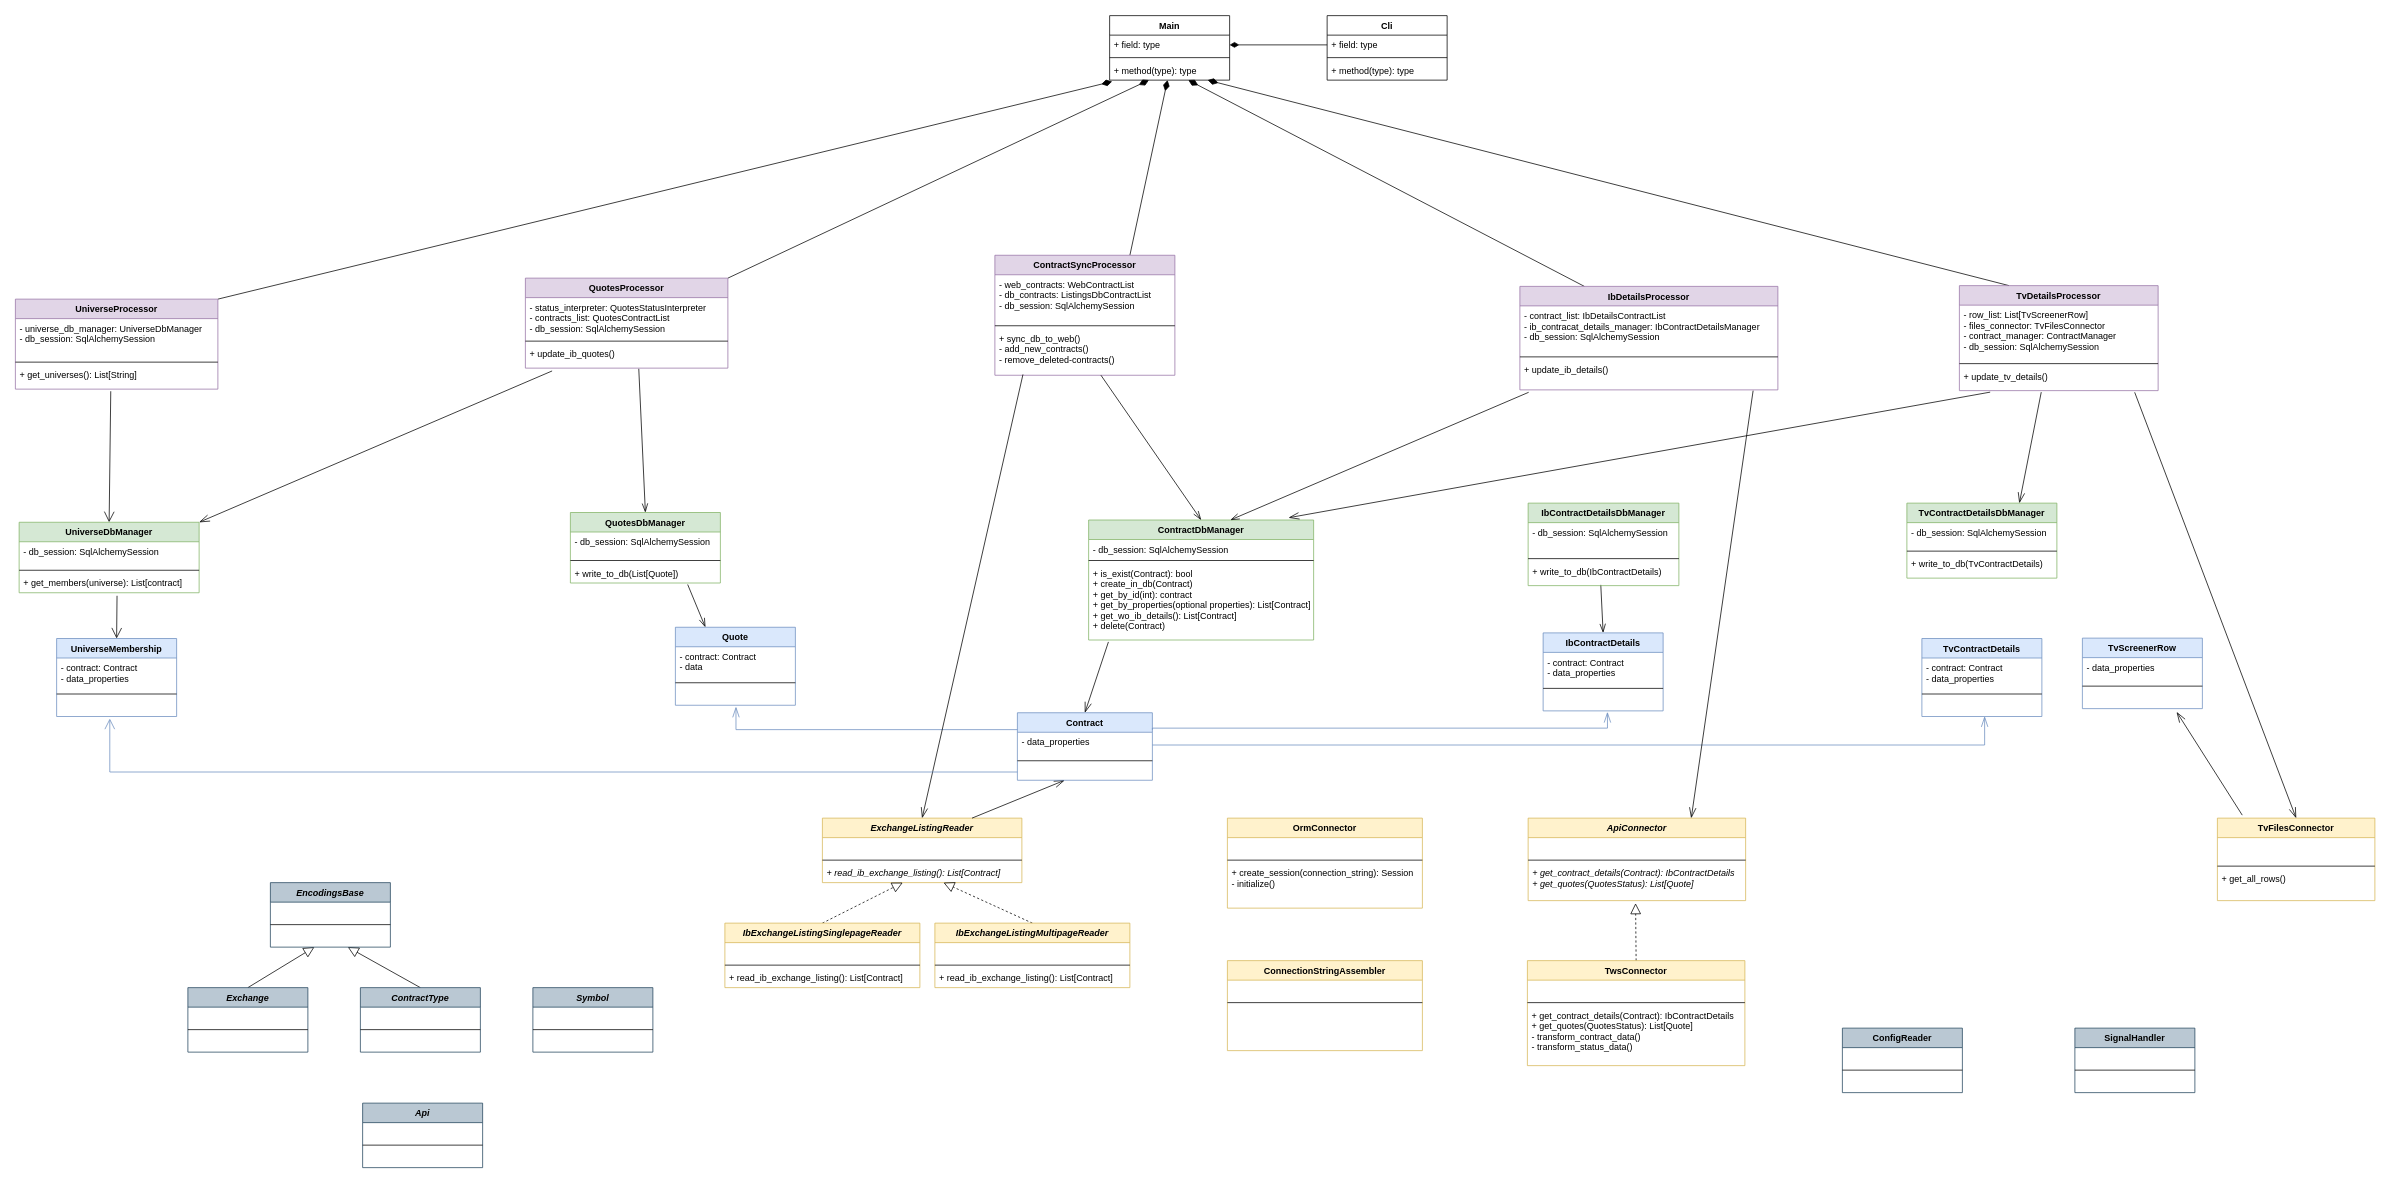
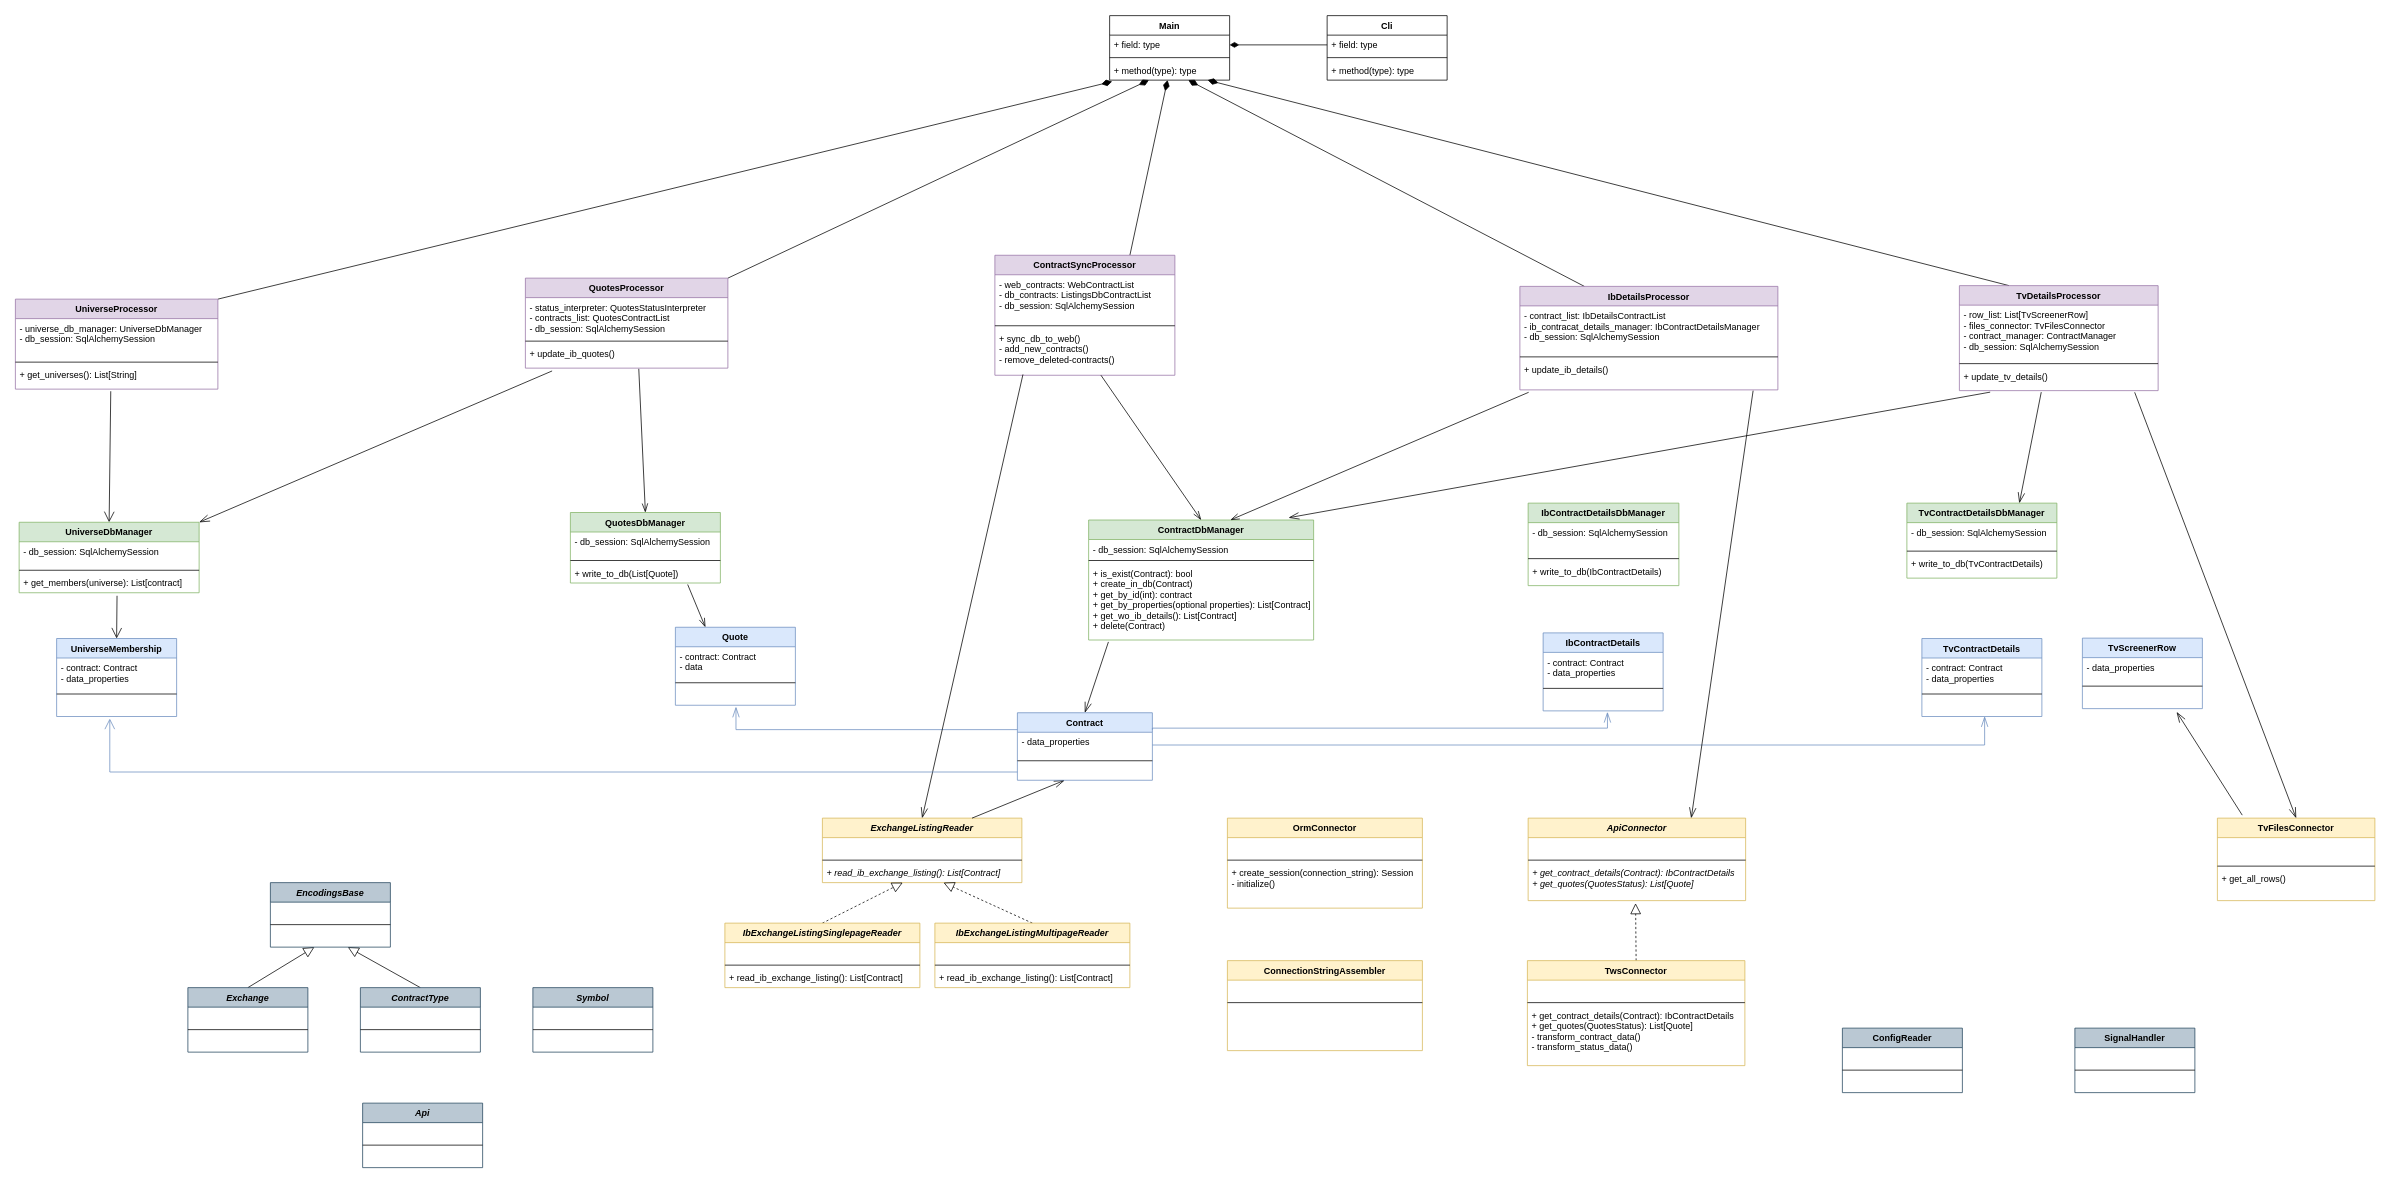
(1602, 609) -> none
